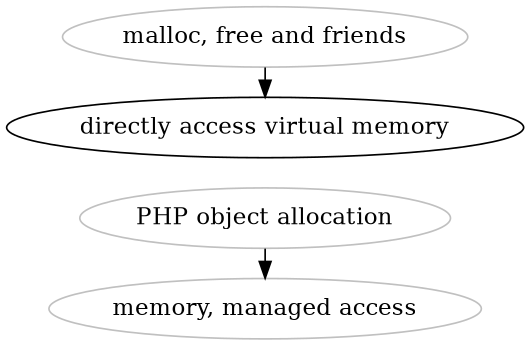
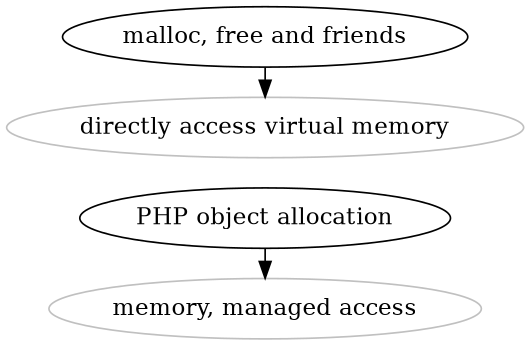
(265, 37) -> (265, 37)
(265, 128) -> (265, 128)
(265, 218) -> (265, 218)
